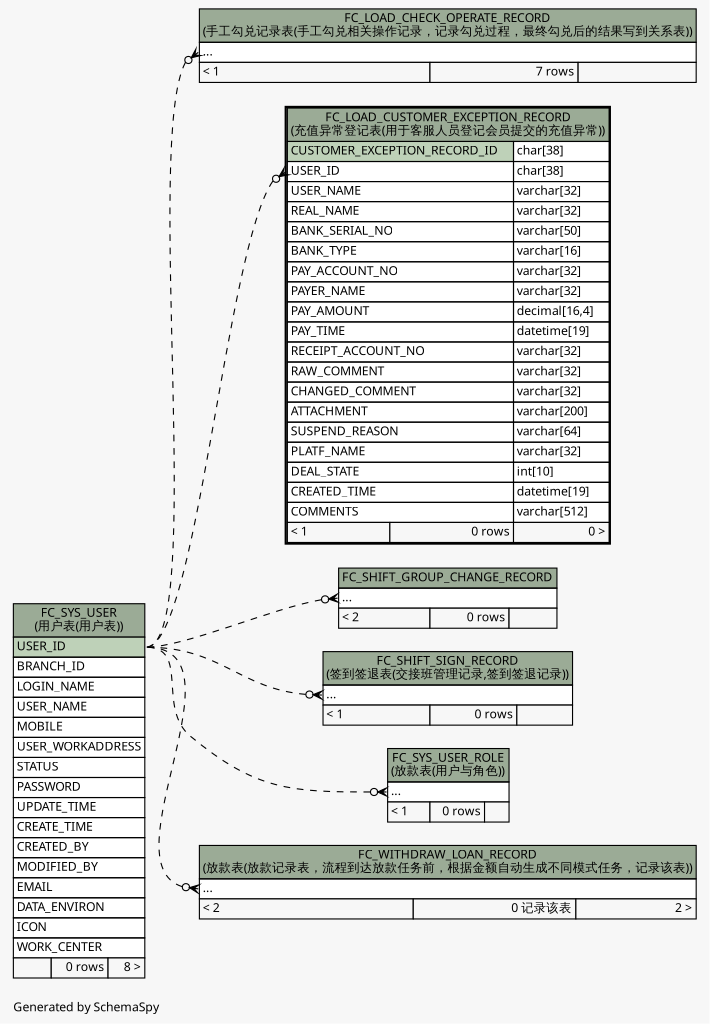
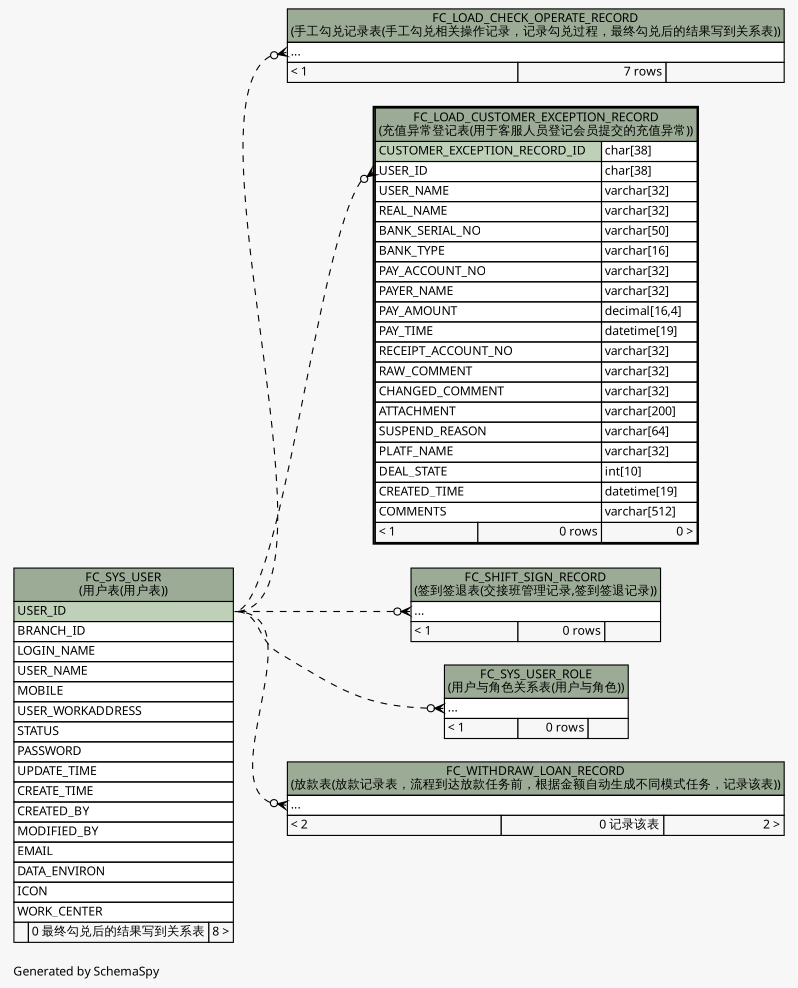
(448, 598) -> none
(448, 771) -> (536, 688)
(85, 967) -> (119, 932)
